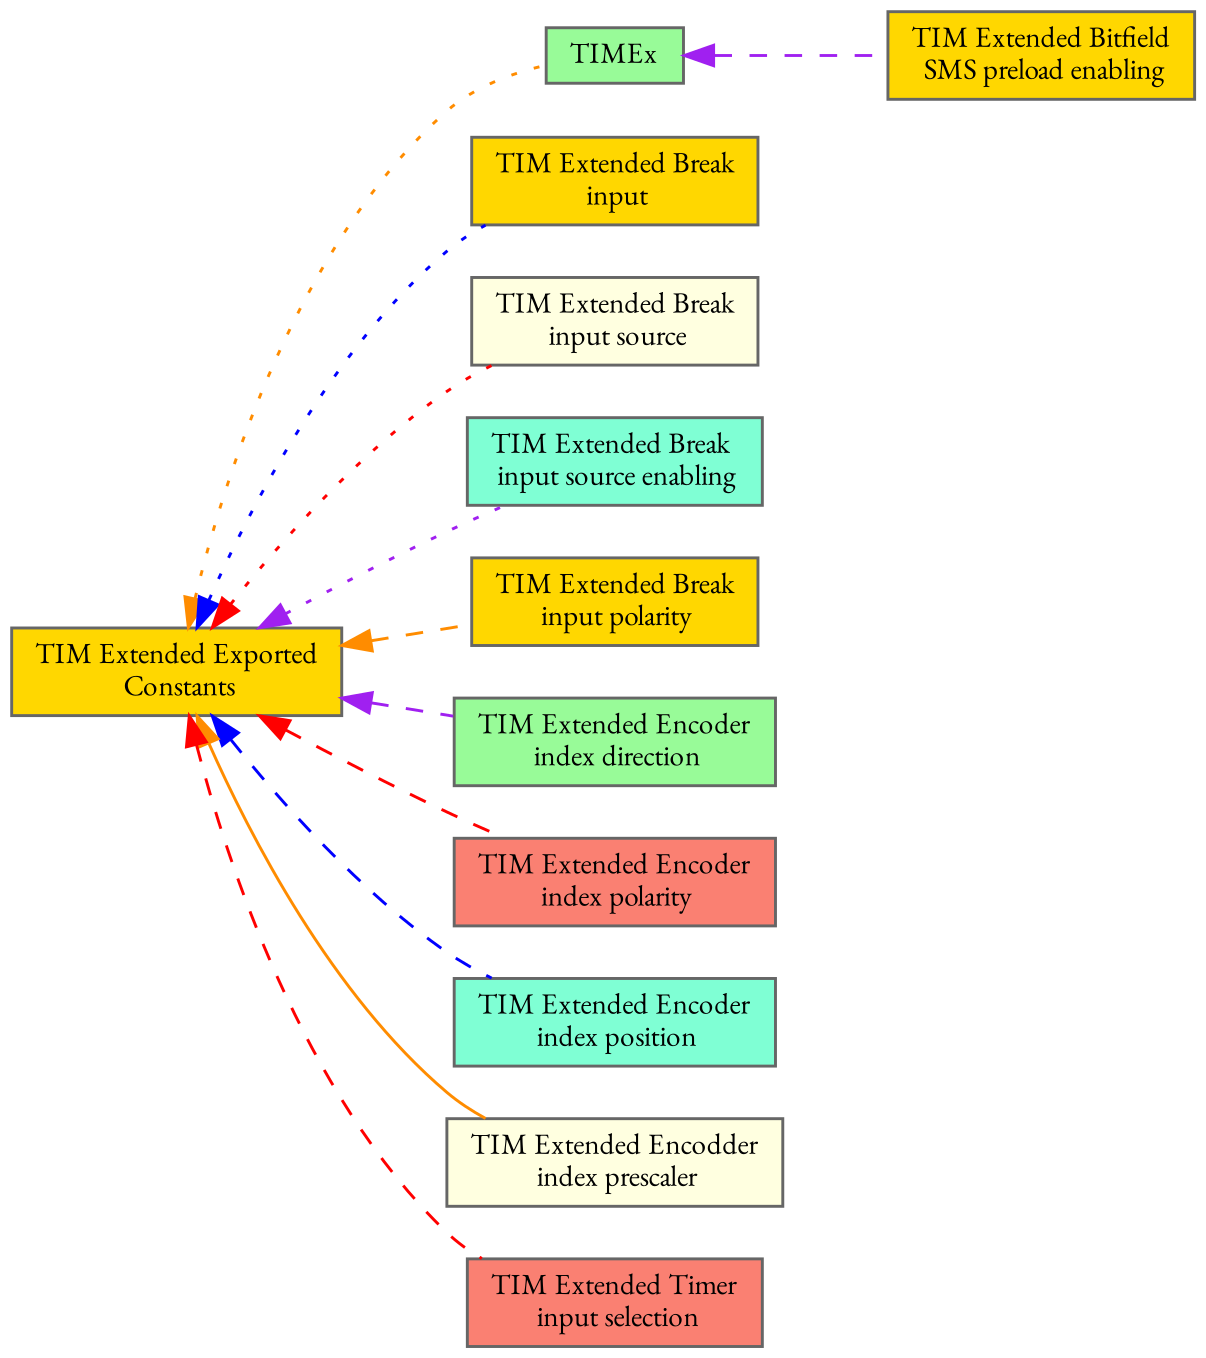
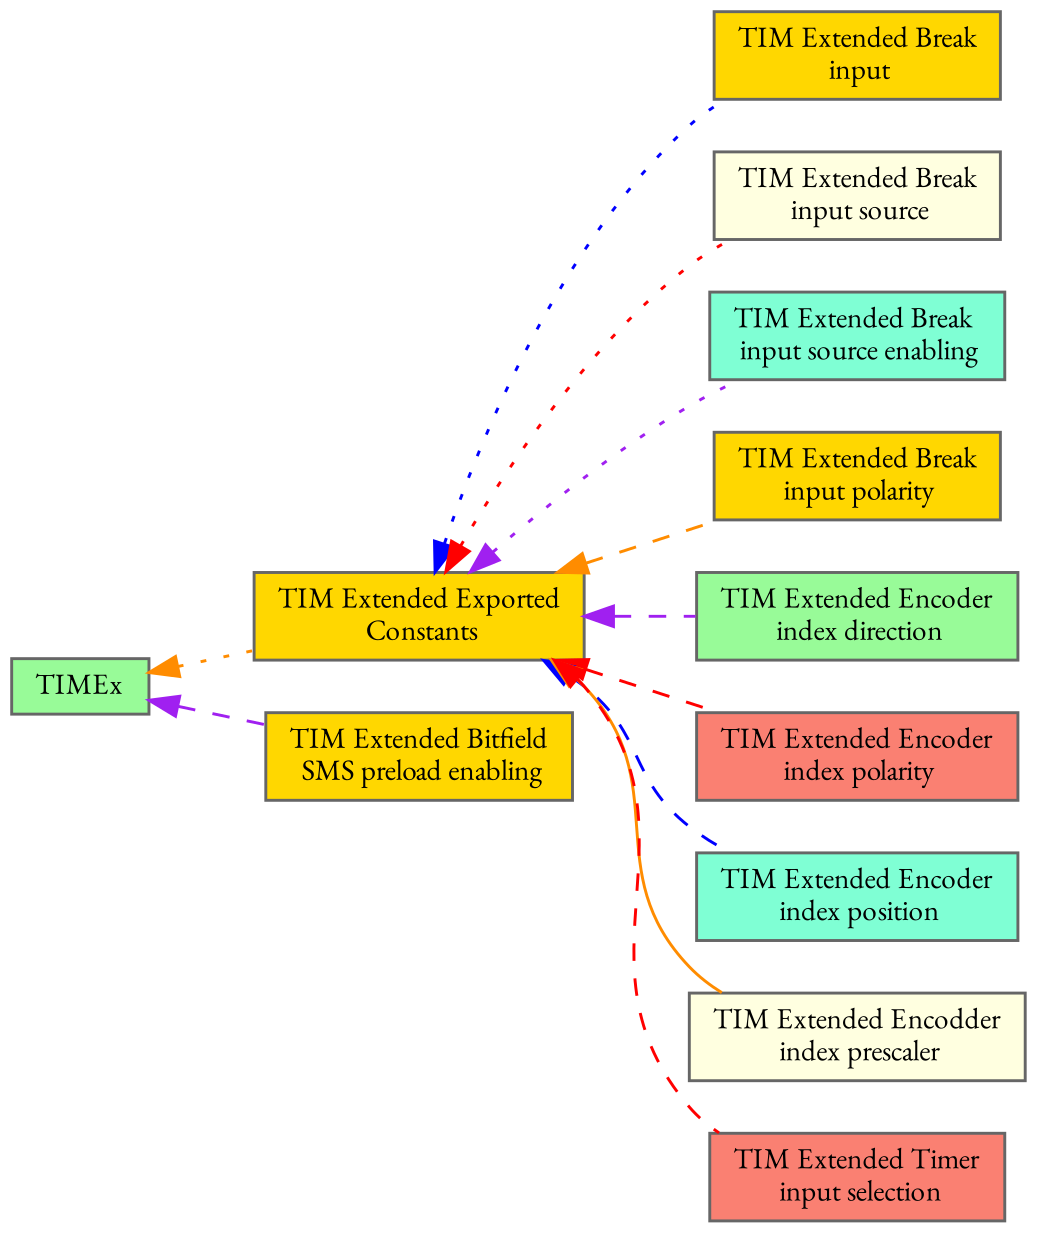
(312, 288) -> (216, 658)
